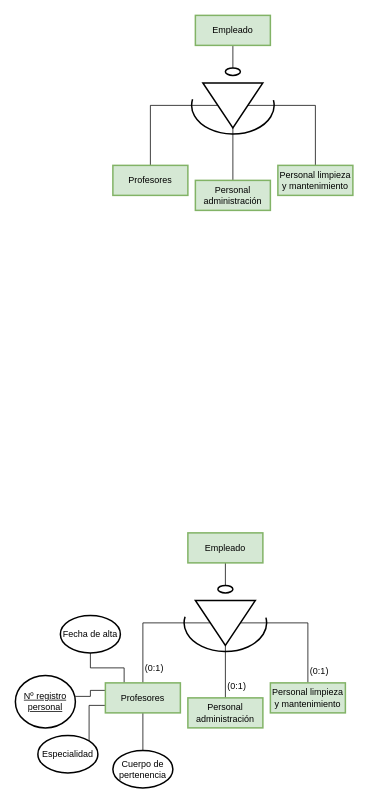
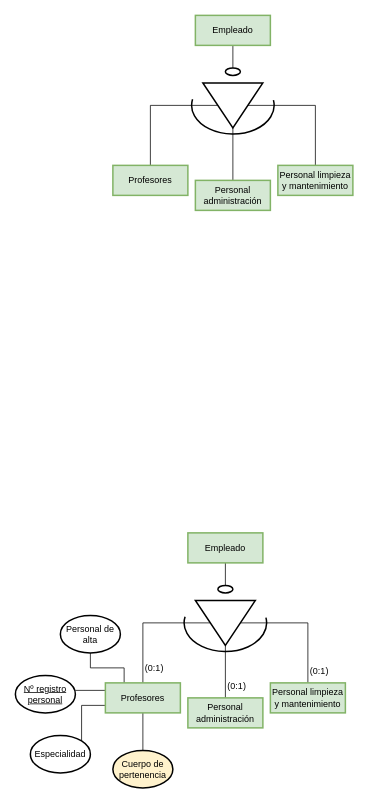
(90, 634) -> (90, 634)
(45, 702) -> (45, 694)
(68, 754) -> (60, 754)
(143, 769) -> (143, 769)
